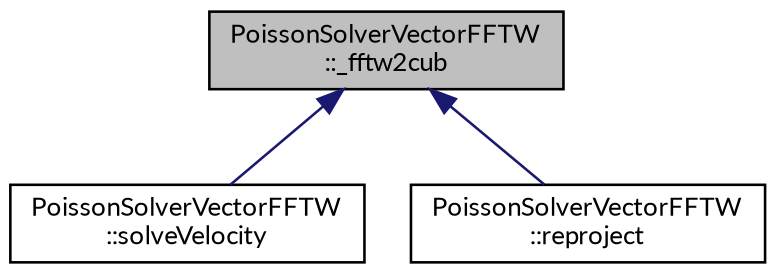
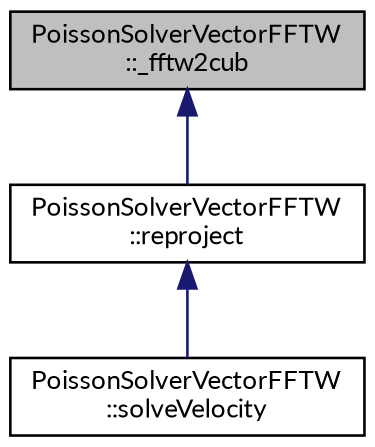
(277, 145) -> (187, 323)
